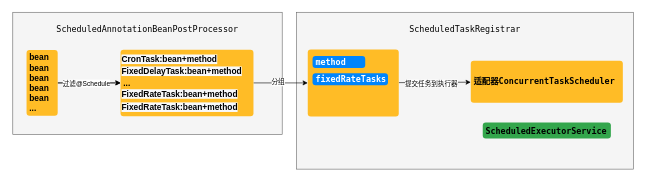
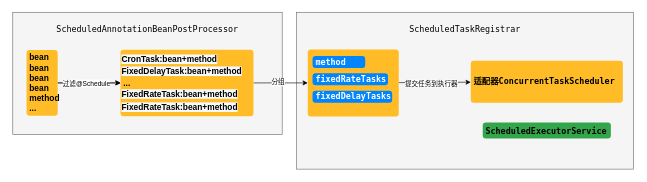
(39, 83) -> (42, 83)
none -> (353, 97)
